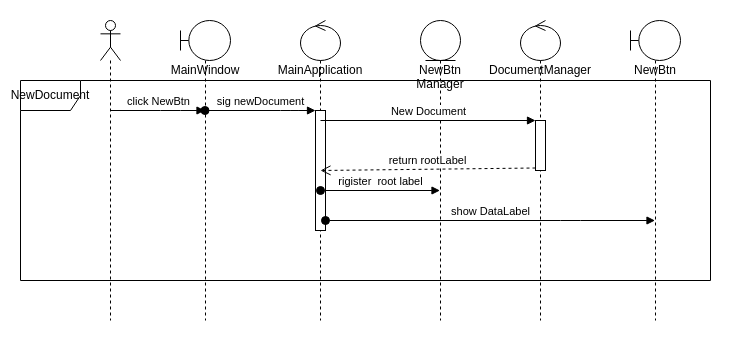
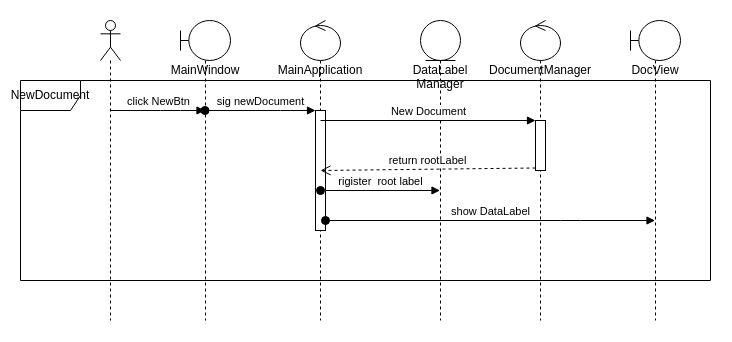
(656, 71) -> (656, 71)
(441, 85) -> (441, 85)
